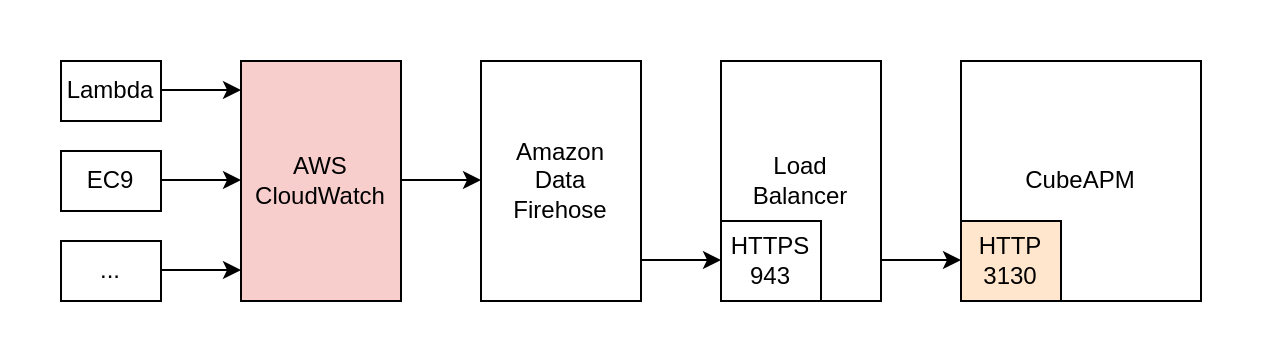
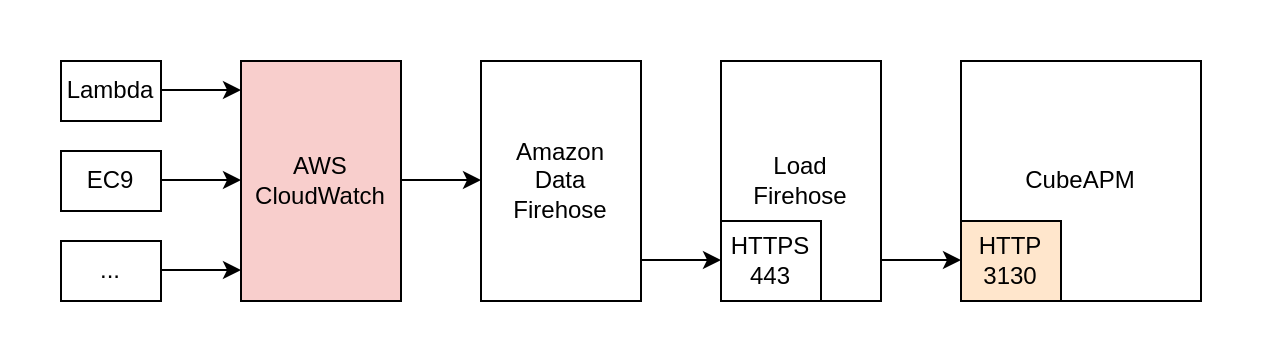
(801, 181) -> (801, 181)
(771, 261) -> (771, 261)
